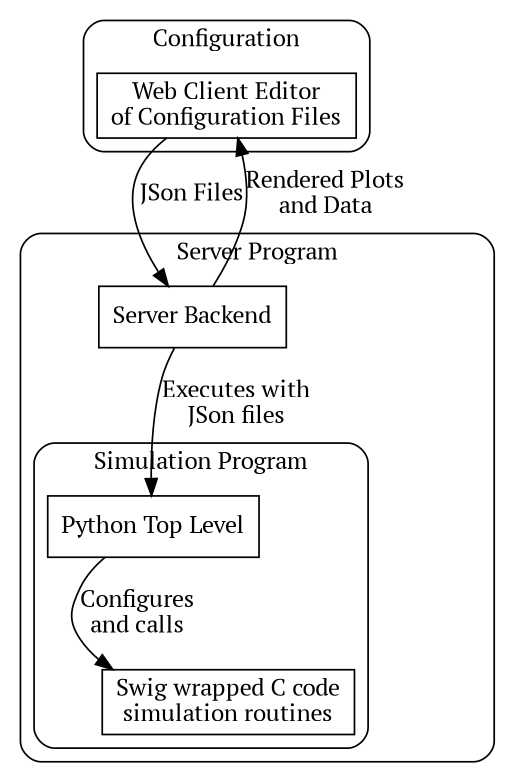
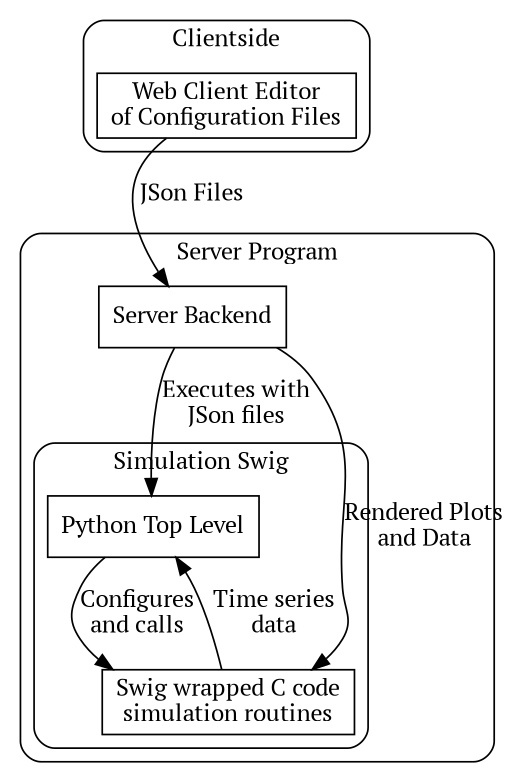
(227, 40) -> (227, 40)
(244, 220) -> (345, 495)
(201, 463) -> (201, 463)
none -> (207, 619)
